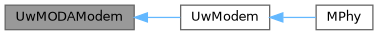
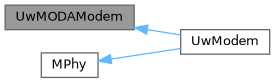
(300, 17) -> (146, 54)
